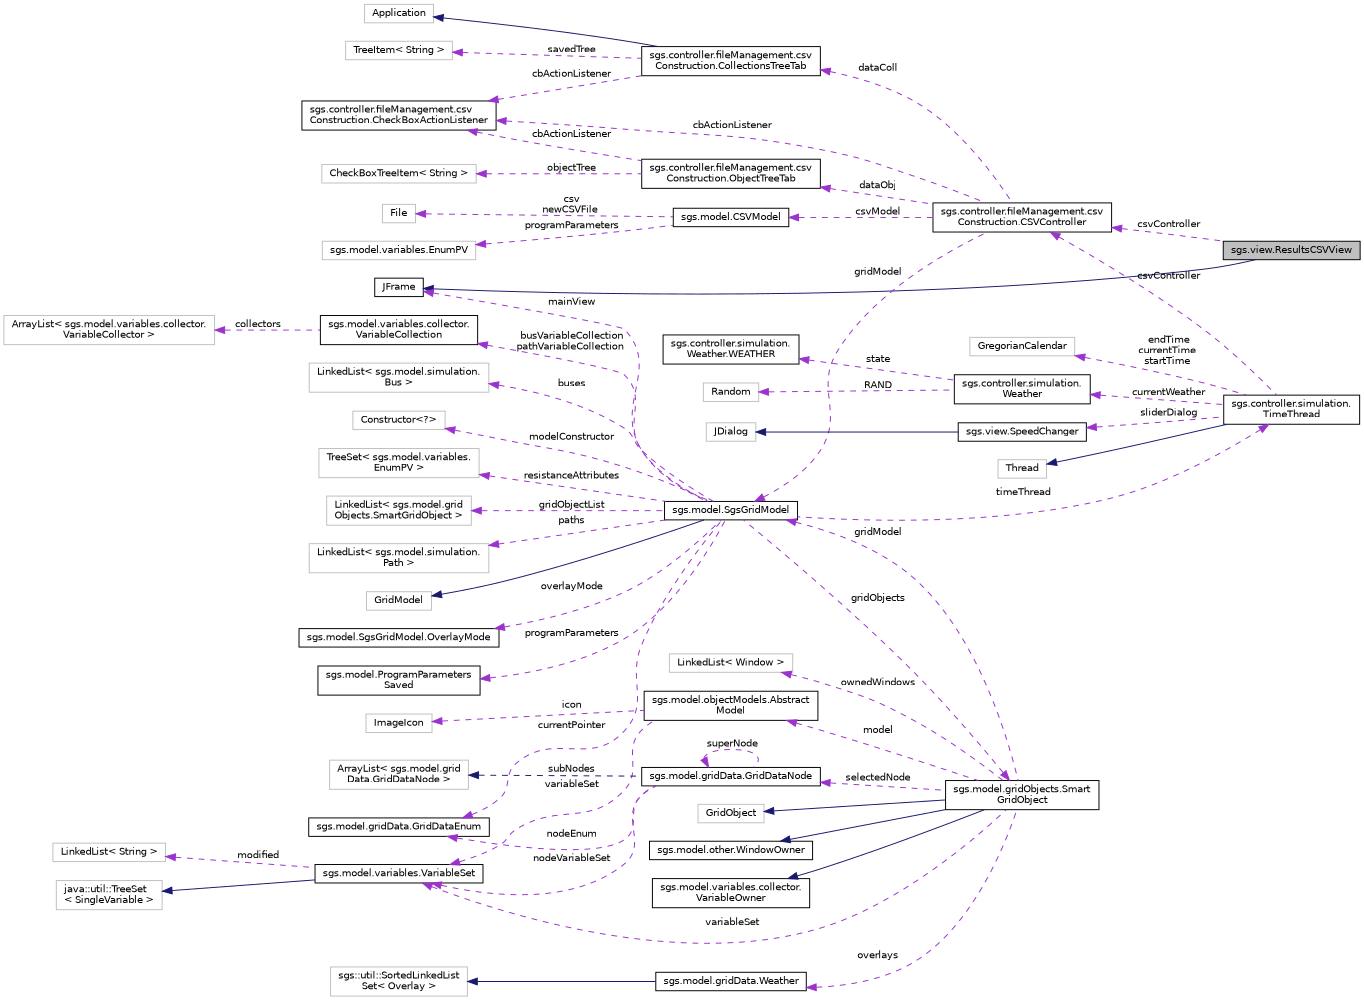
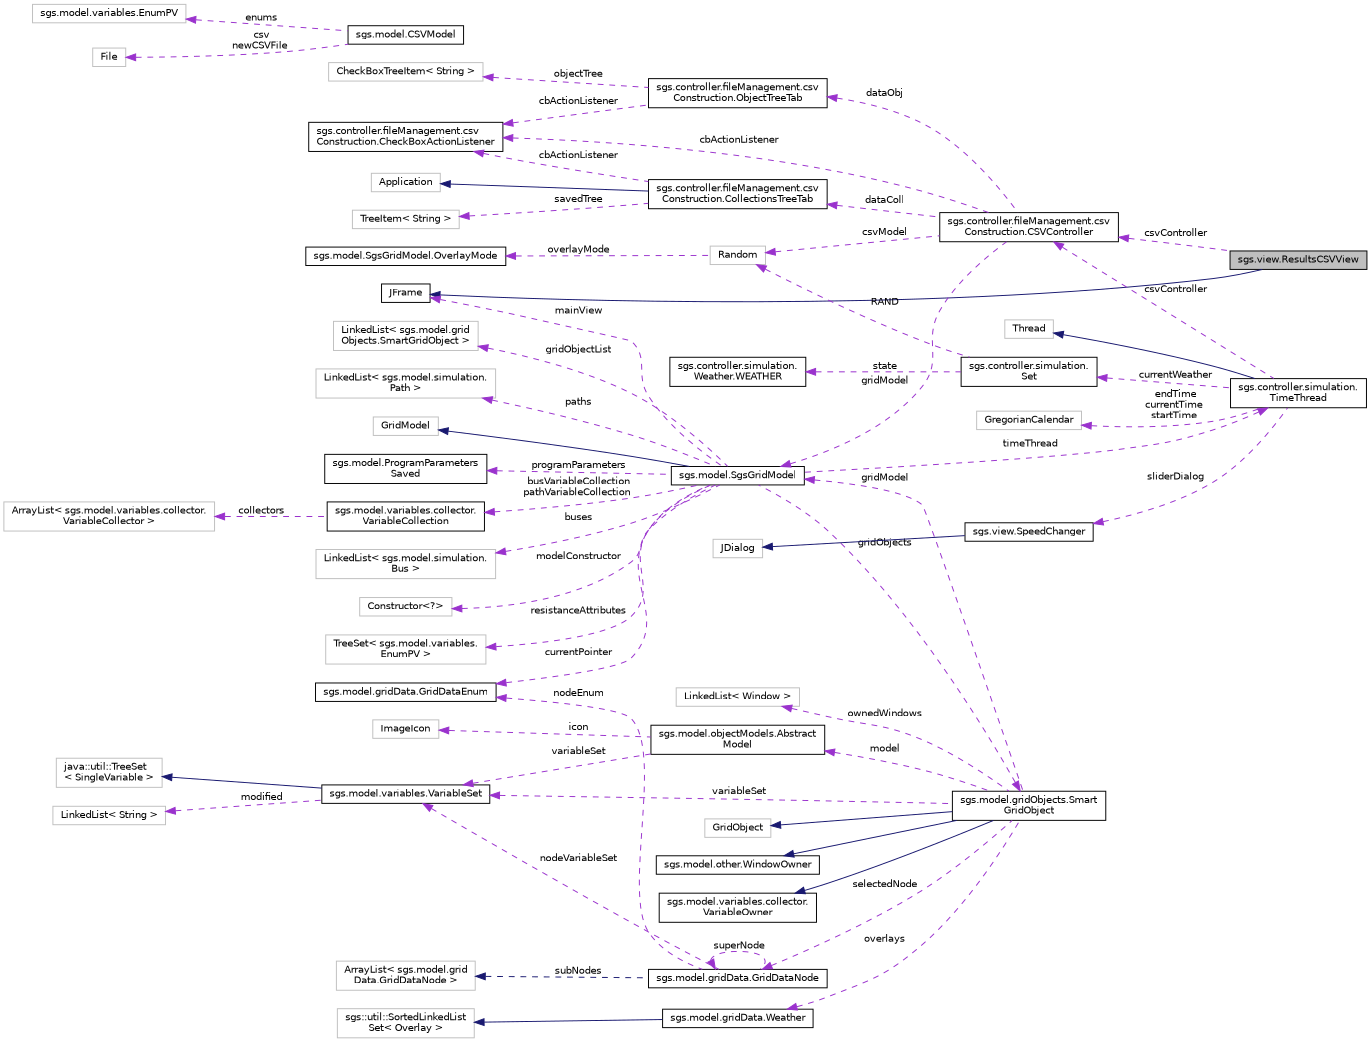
(866, 217) -> (857, 244)
(570, 226) -> (260, 18)
(1022, 389) -> (1029, 372)
(622, 593) -> (613, 256)
